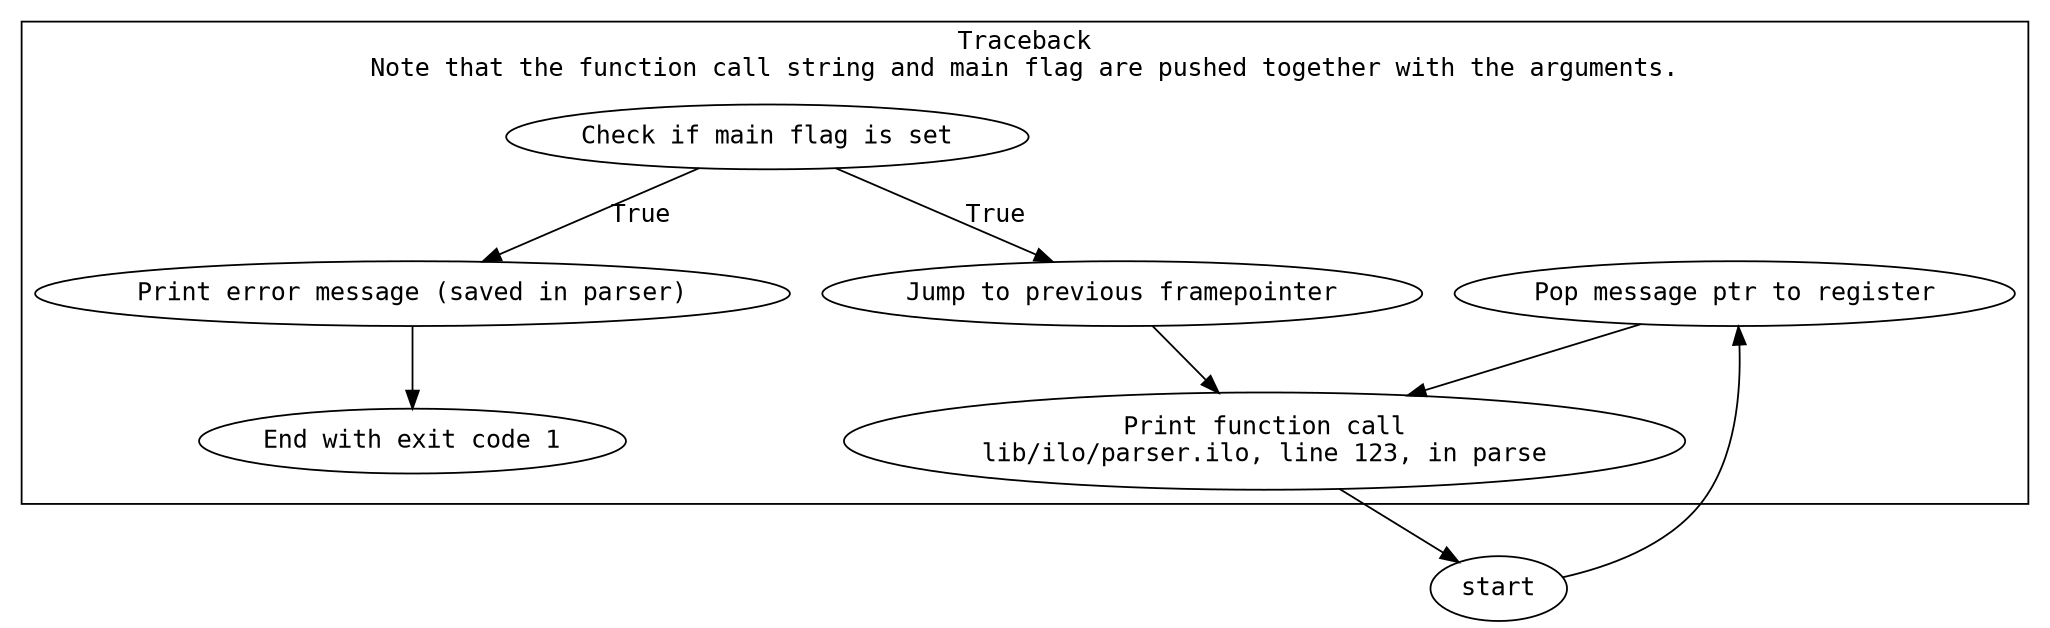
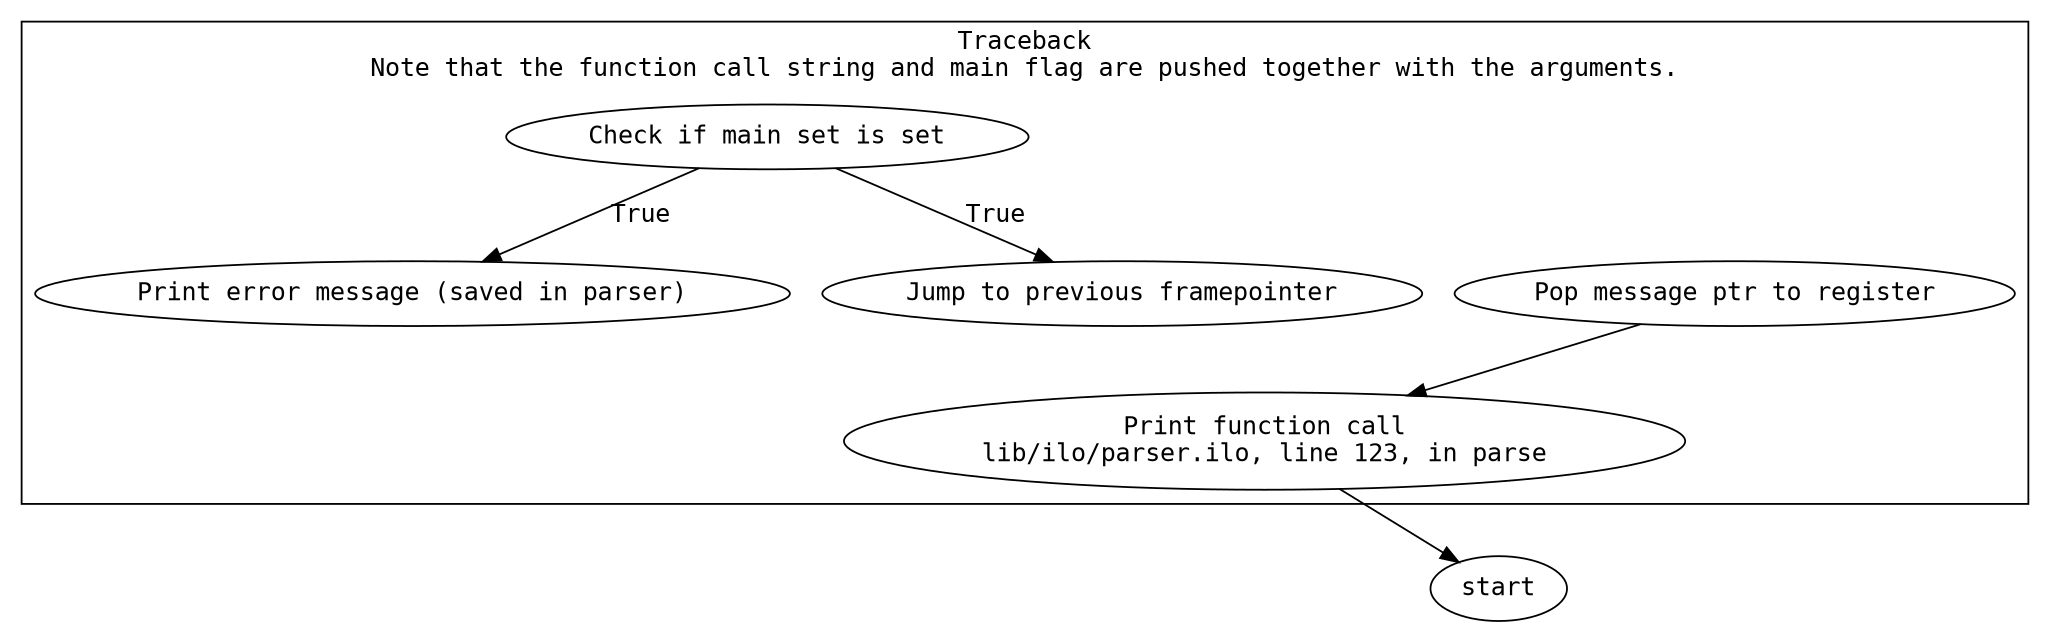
(767, 137) -> (767, 137)
(1179, 353) -> none
(413, 441) -> none
(1712, 487) -> none
